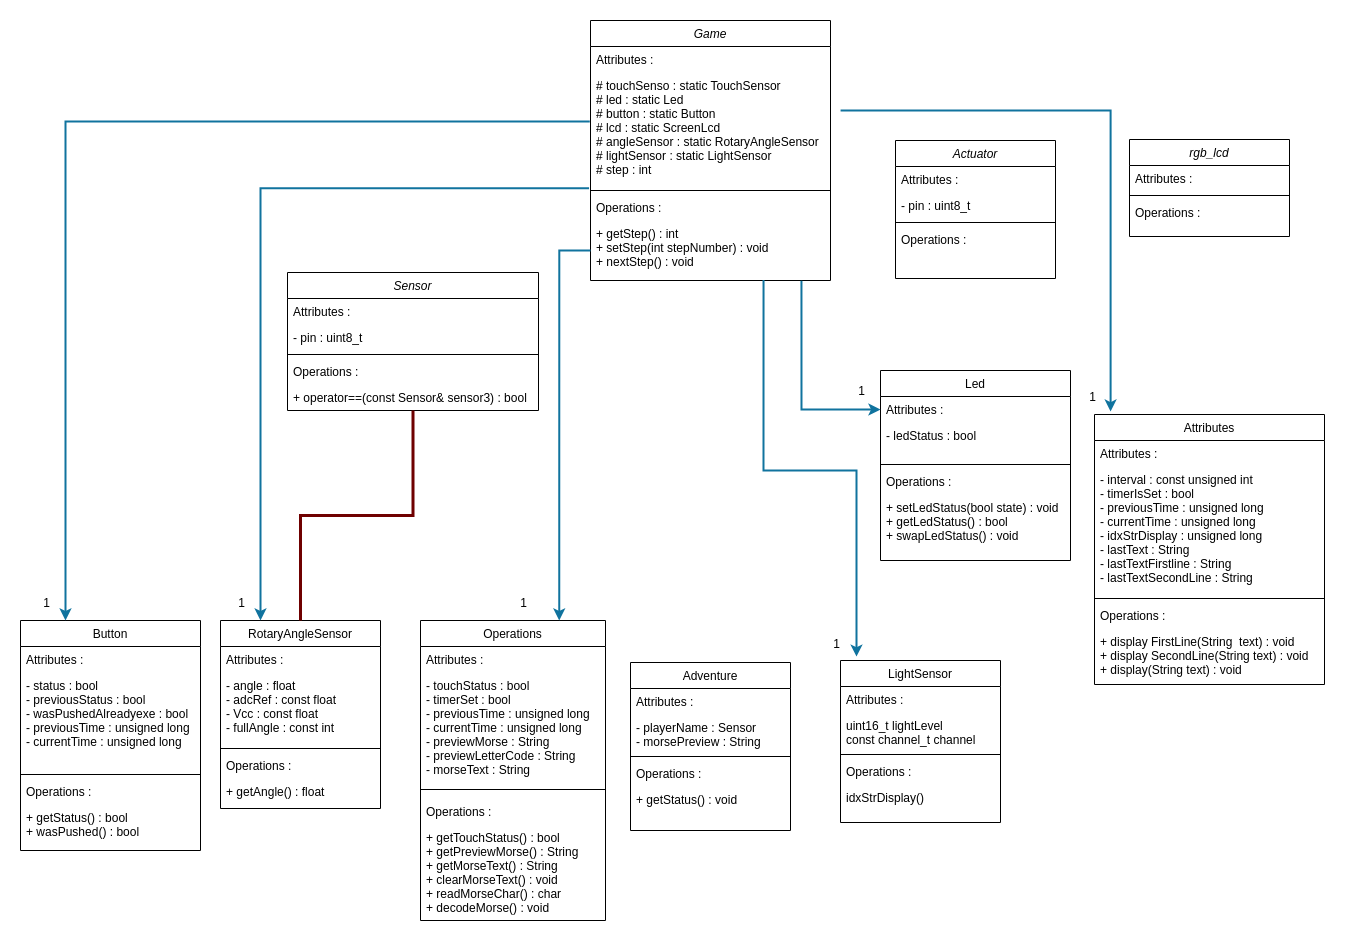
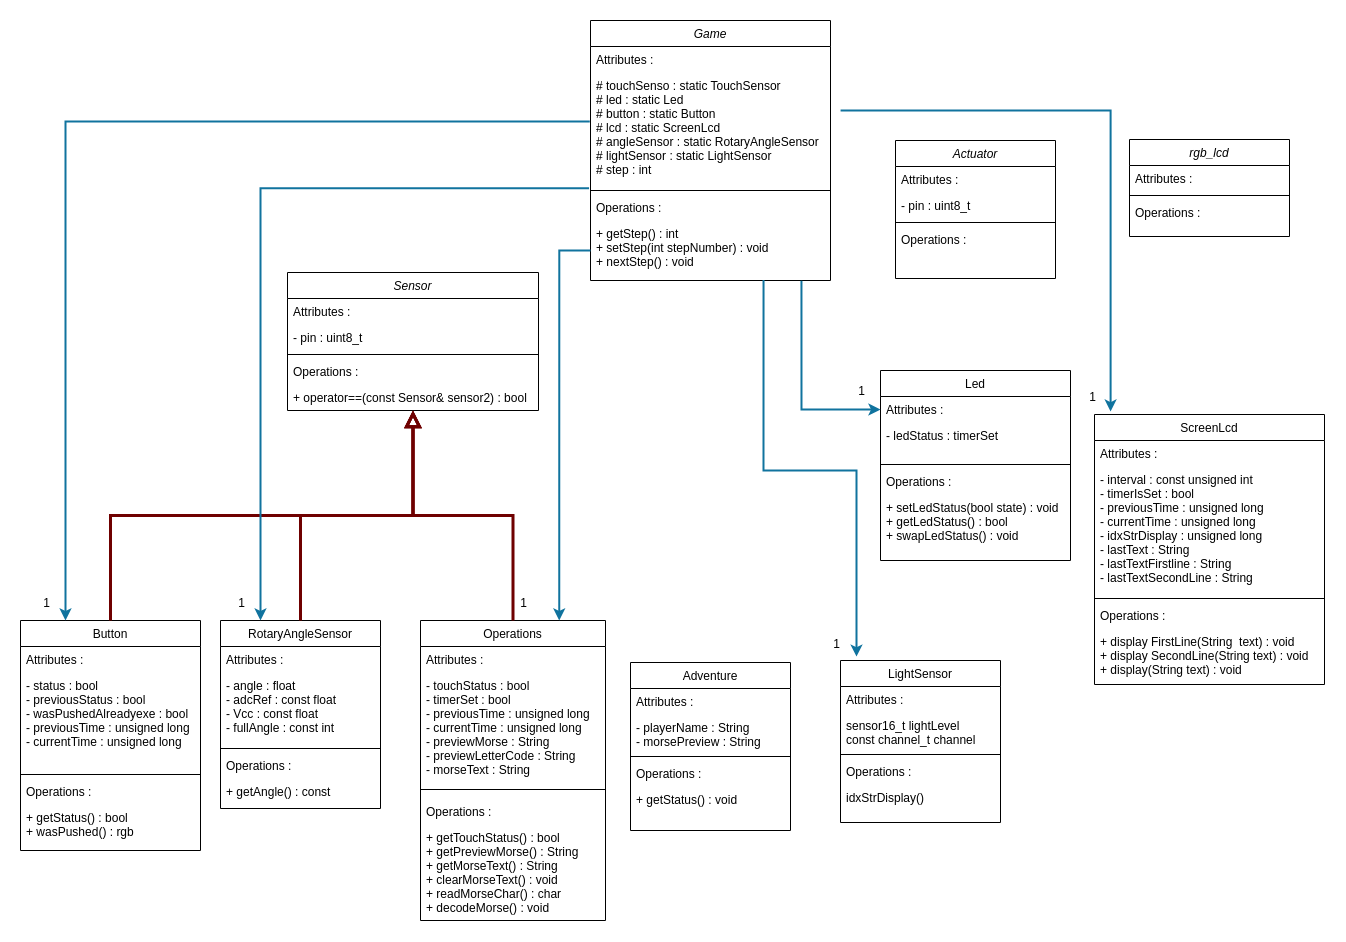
(423, 398) -> (423, 398)
(413, 419) -> (301, 519)
(1209, 428) -> (1209, 428)
(937, 436) -> (951, 436)
none -> (152, 516)
none -> (513, 519)
(902, 726) -> (910, 726)
(699, 728) -> (697, 728)
(284, 792) -> (285, 792)
(85, 818) -> (85, 818)
